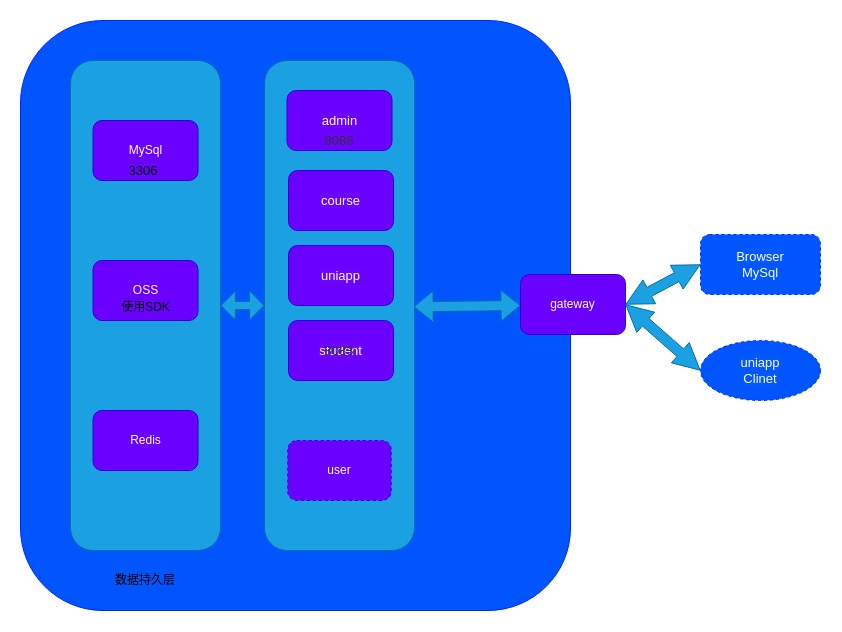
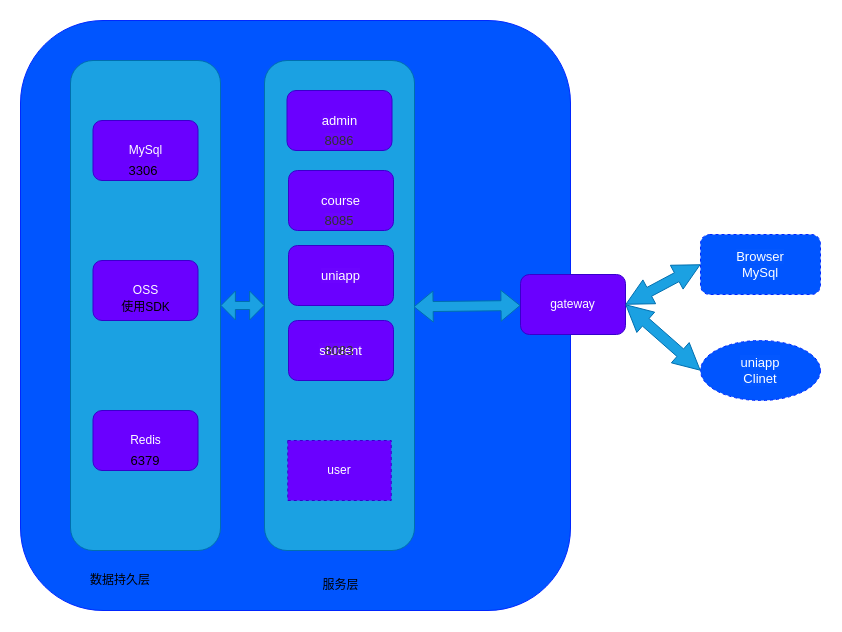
none -> (340, 221)
none -> (146, 461)
(340, 471) -> (340, 471)
(146, 581) -> (121, 581)
none -> (341, 586)
